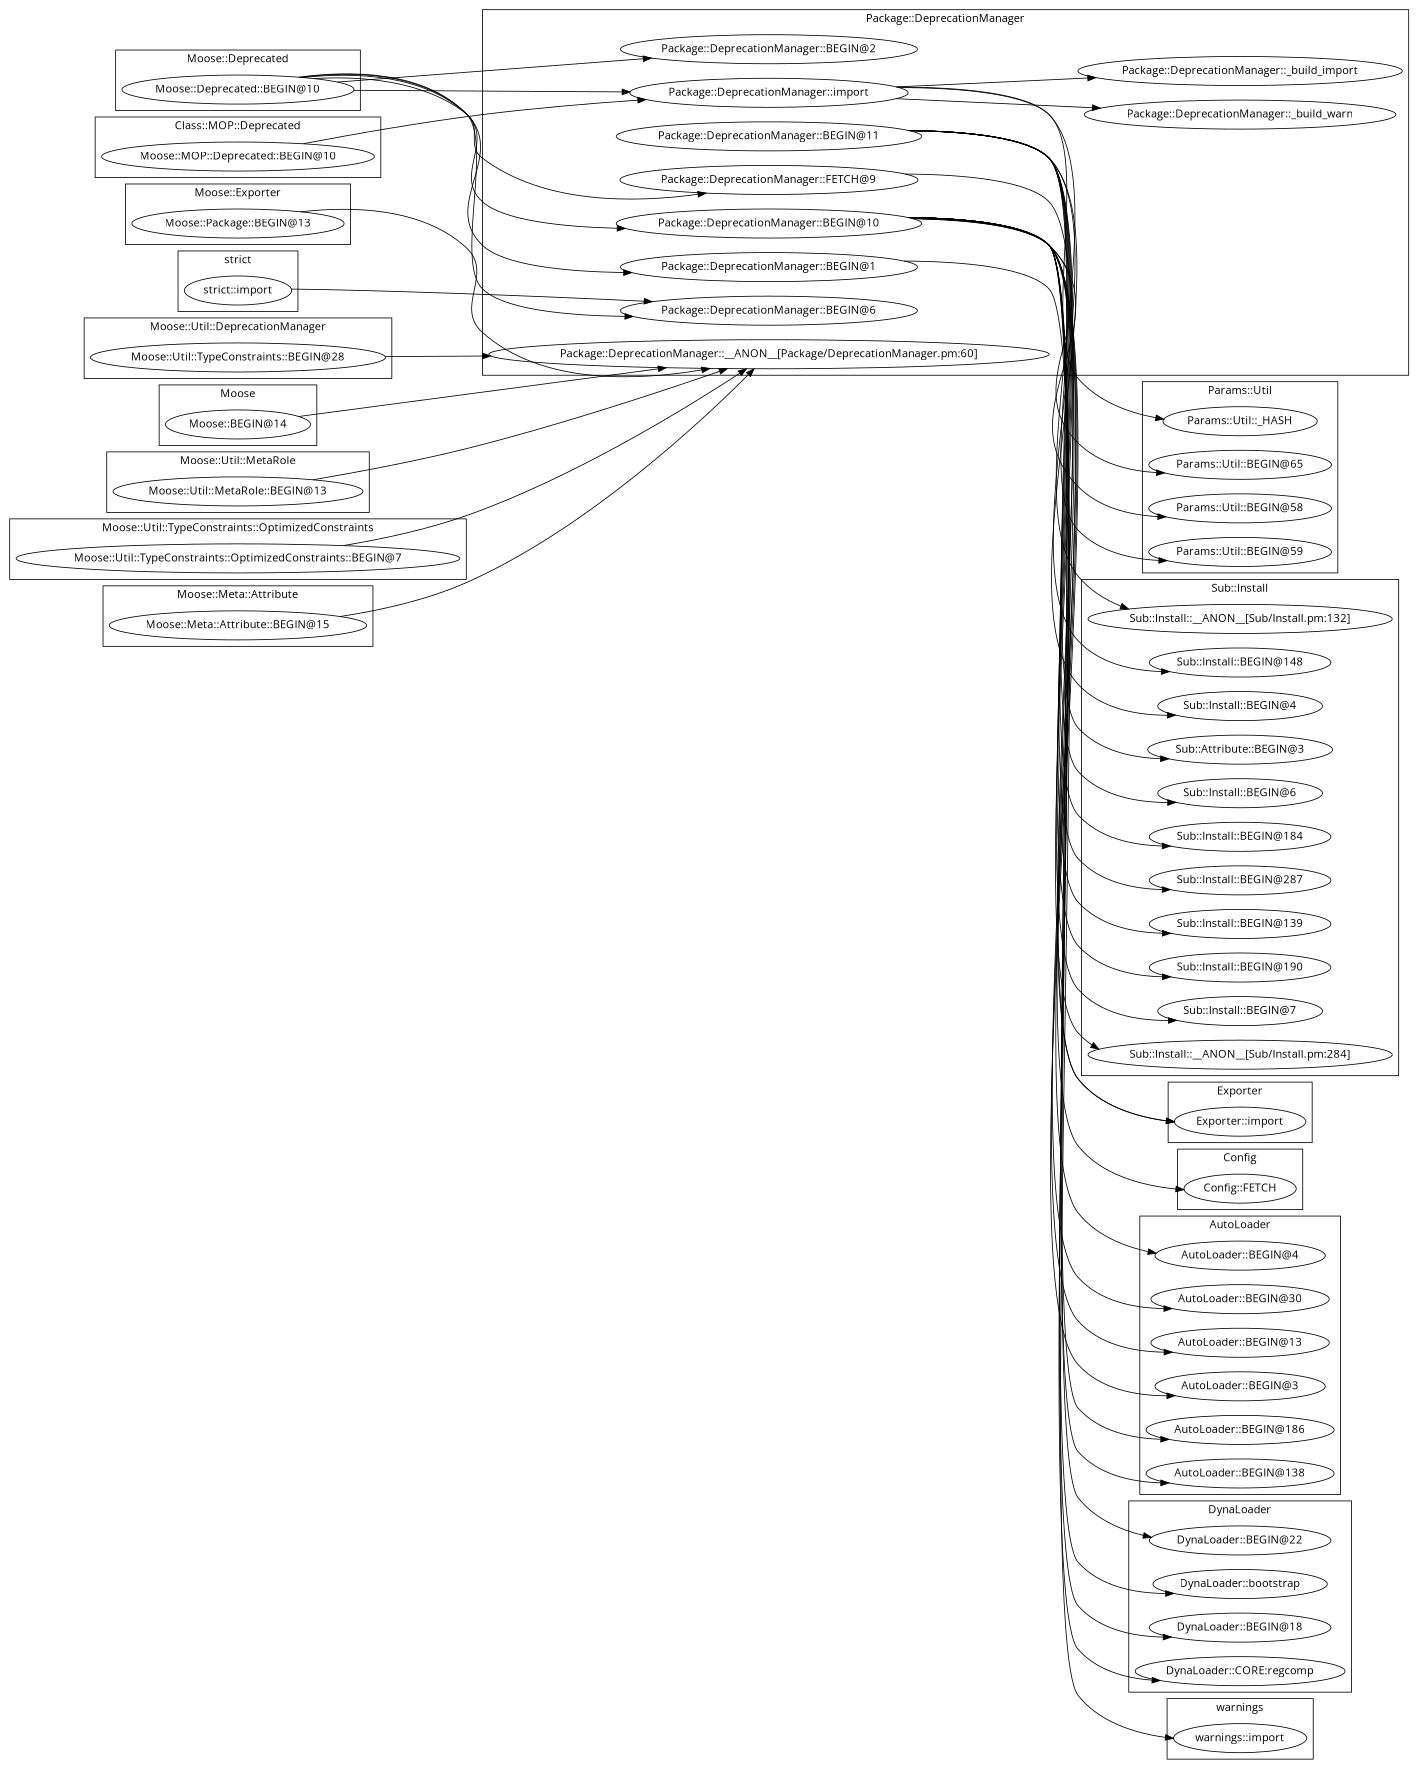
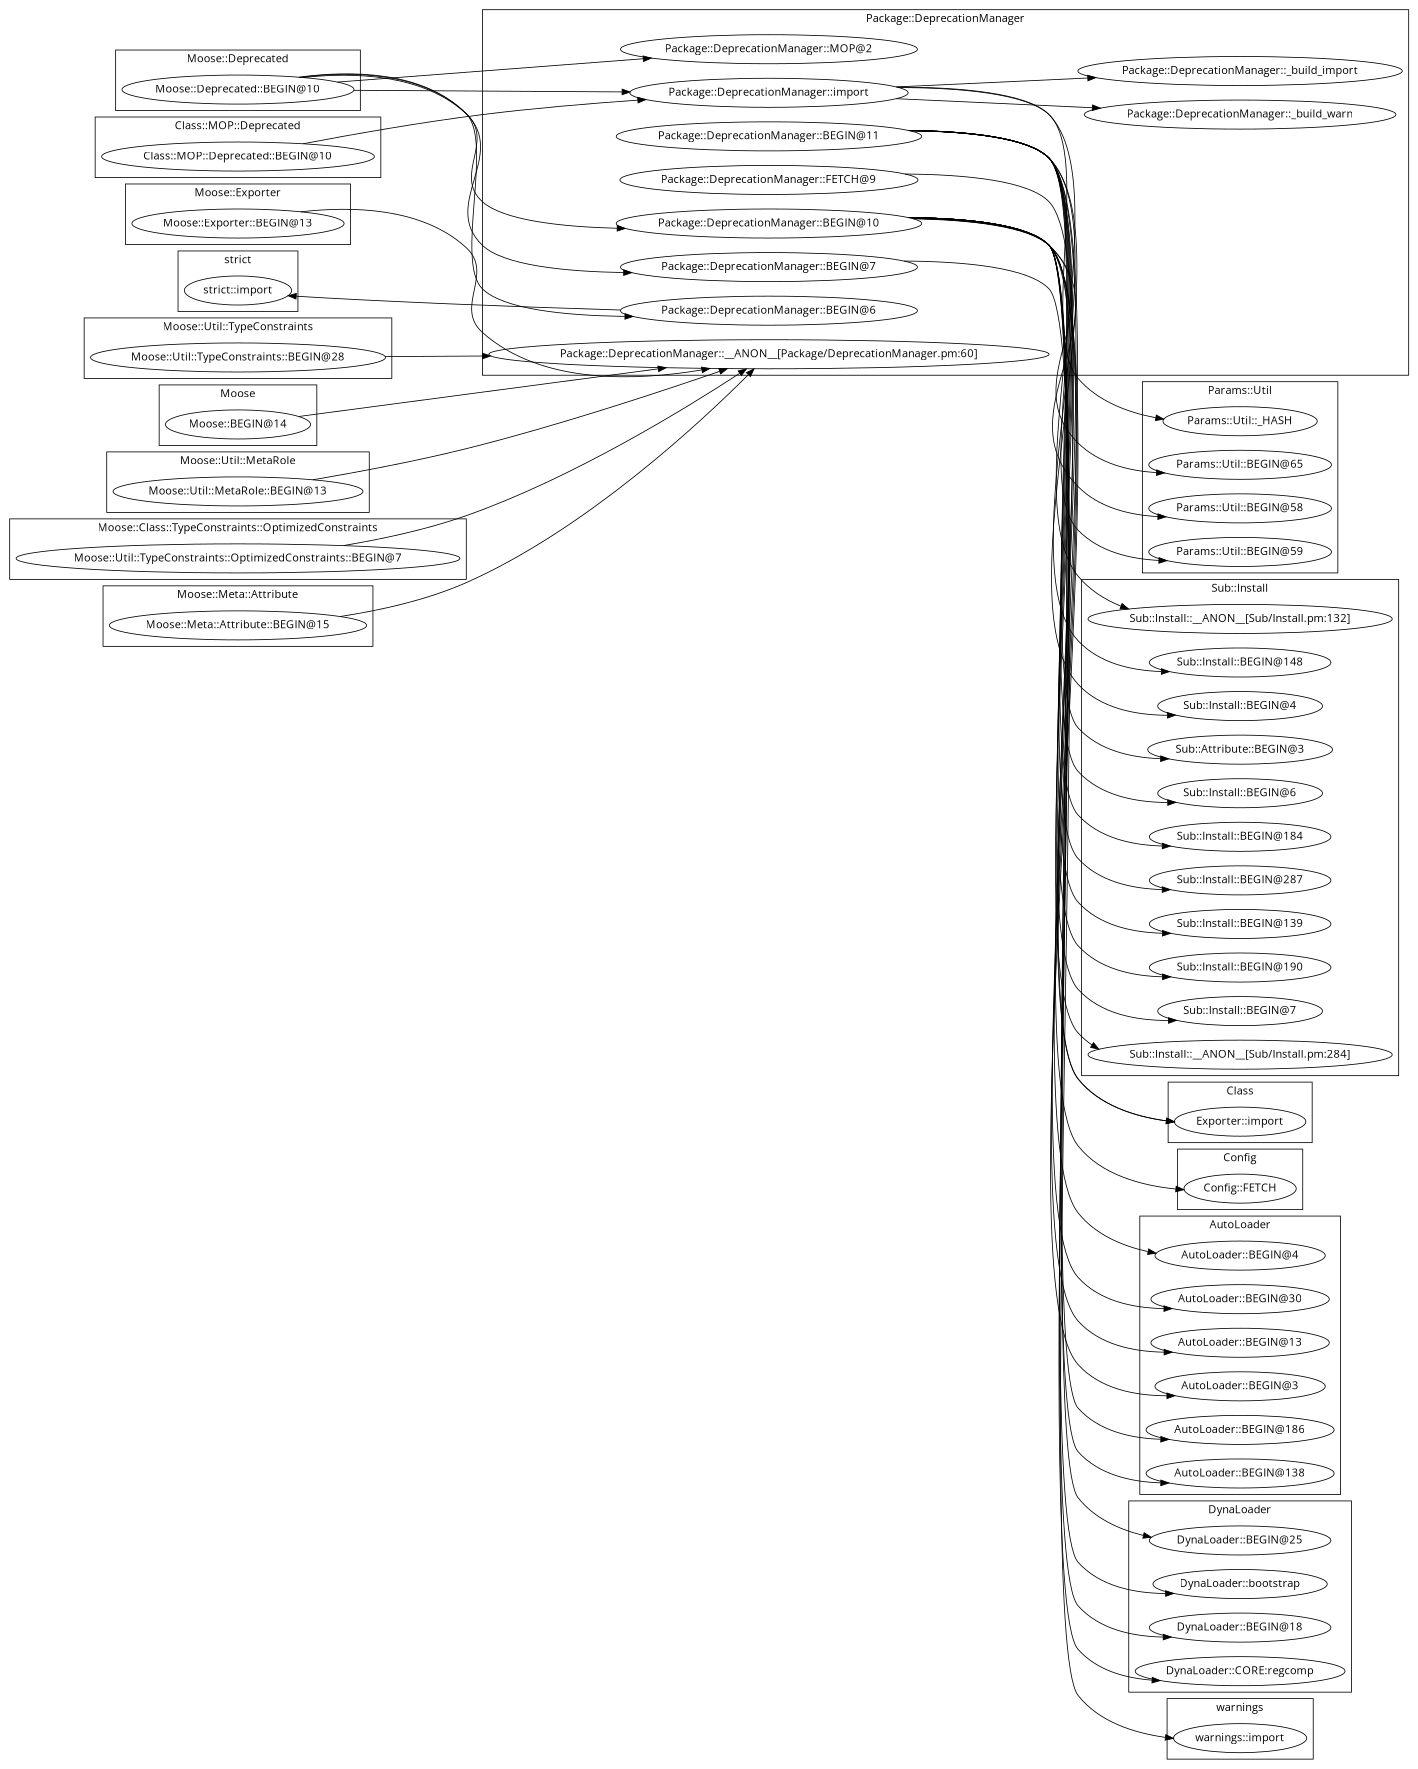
(769, 49) -> (769, 49)
(238, 157) -> (238, 157)
(489, 162) -> none
(238, 224) -> (238, 224)
(769, 267) -> (769, 267)
(468, 294) -> (458, 304)
(238, 327) -> (238, 327)
(238, 528) -> (238, 528)
(1067, 677) -> (1067, 634)
(1068, 697) -> (1068, 653)
(1240, 1091) -> (1240, 1091)
(1240, 1540) -> (1240, 1540)
